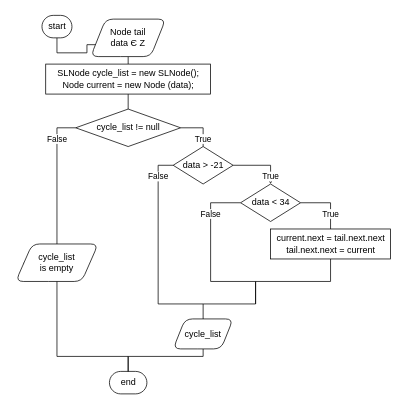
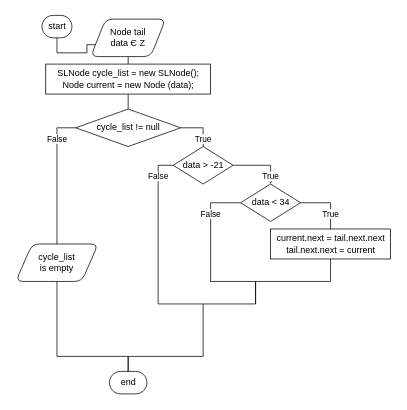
(203, 334) -> none
